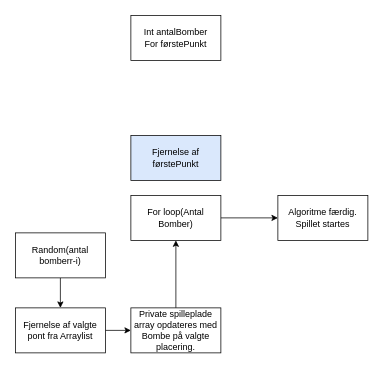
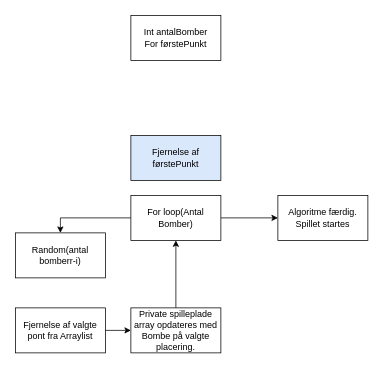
none -> (60, 222)
(60, 290) -> none
